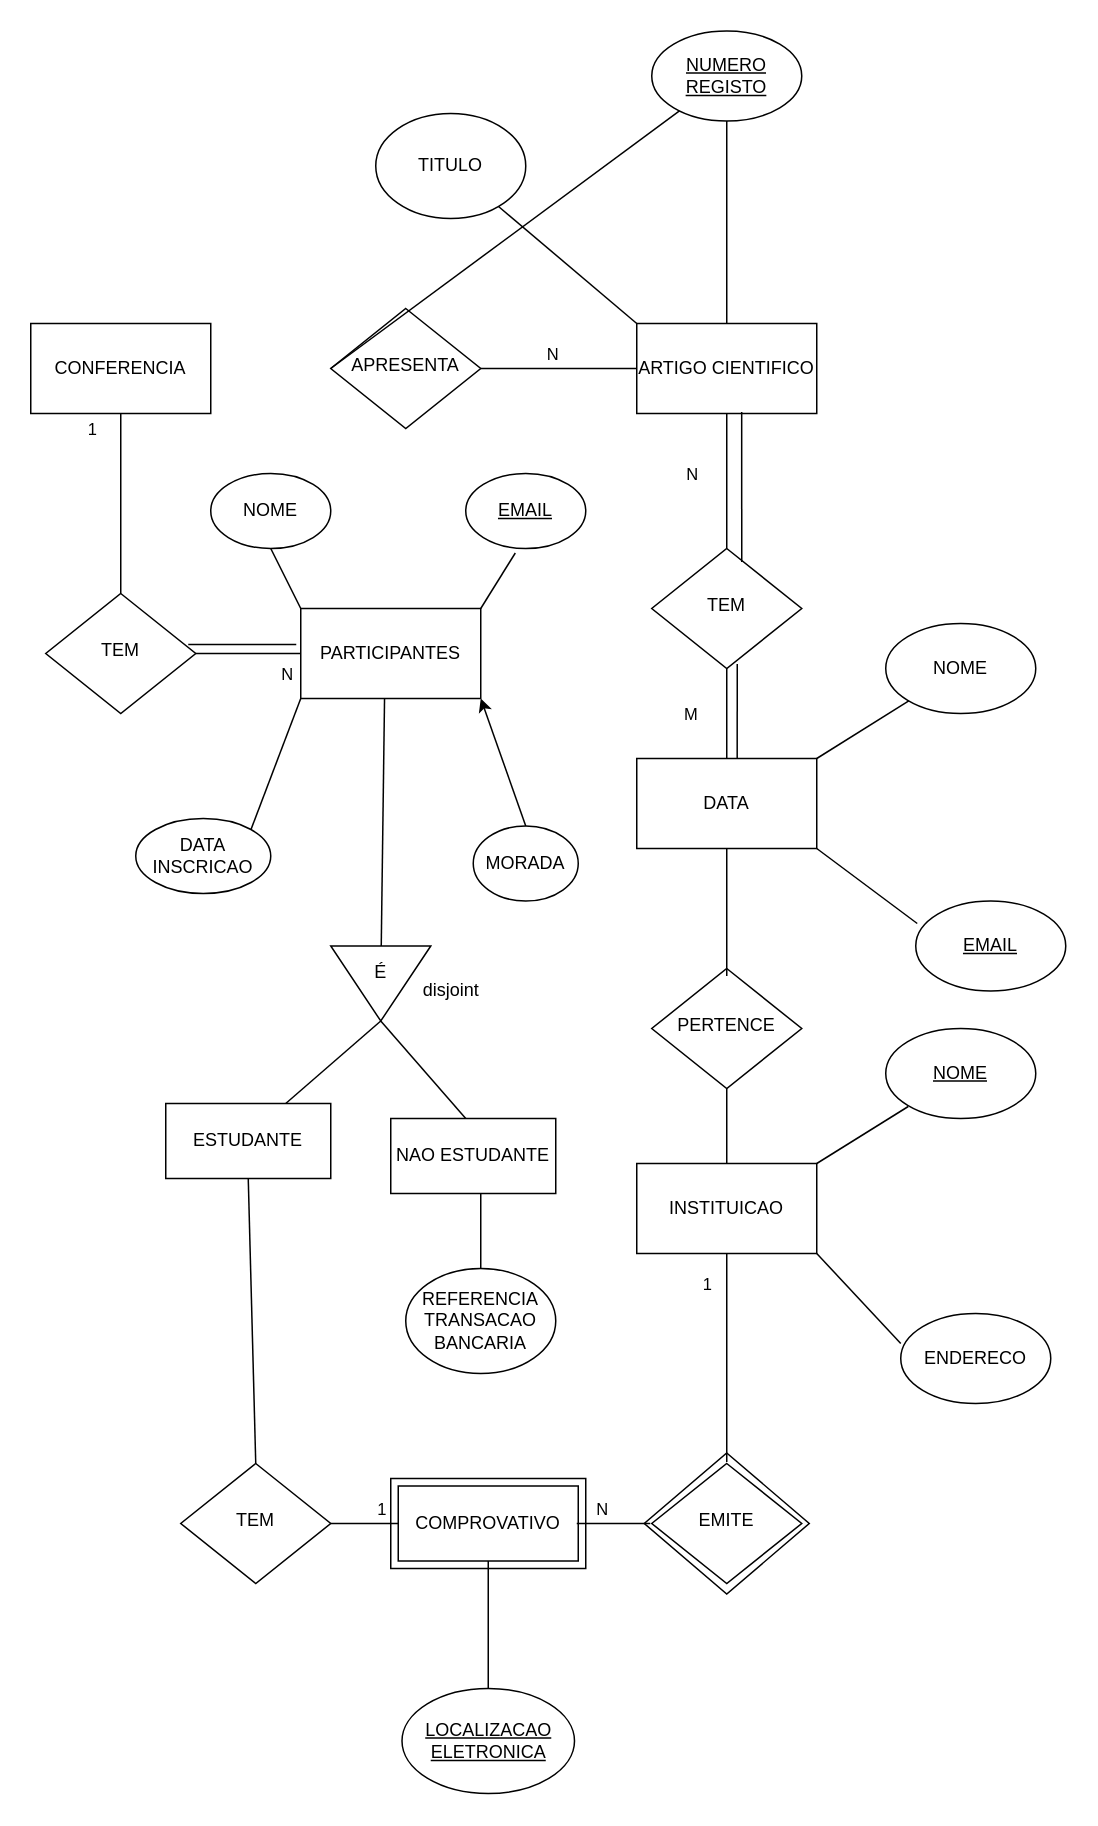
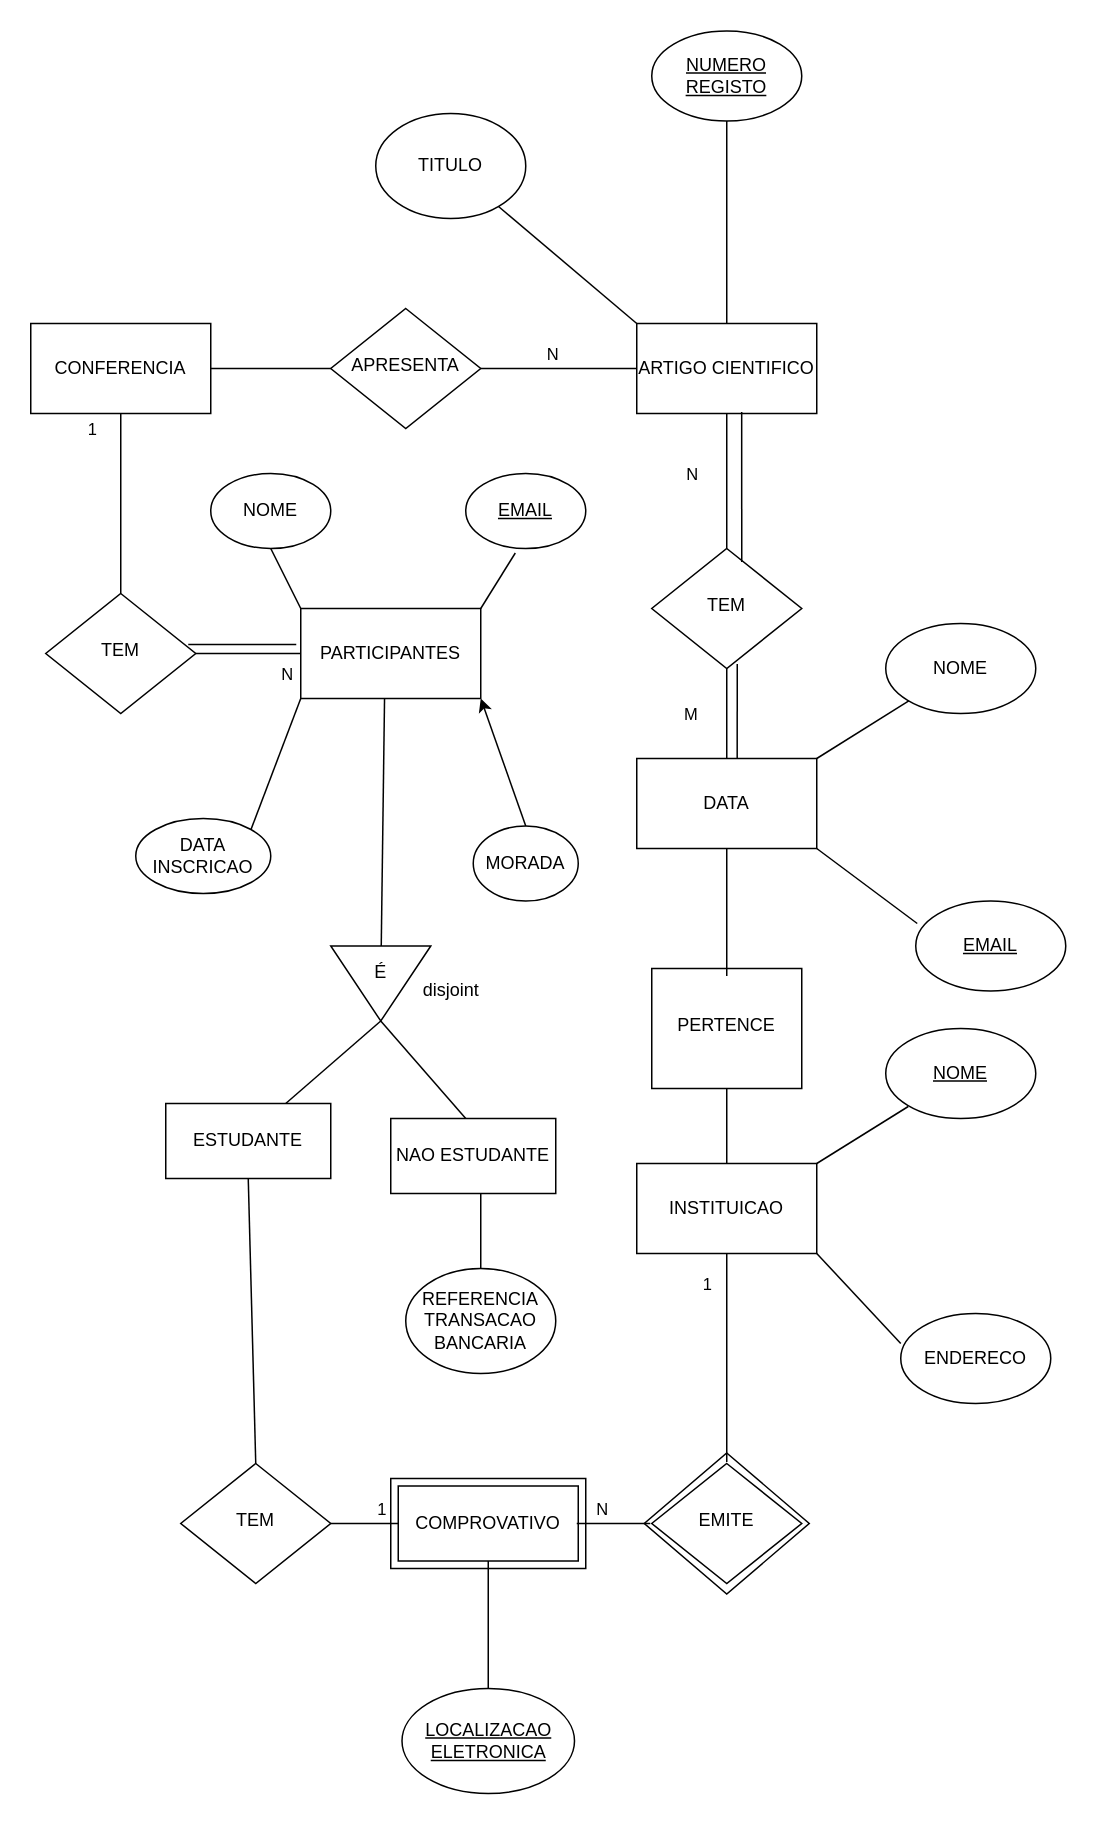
(508, 237) -> (271, 368)
(727, 1028) -> (727, 1028)
